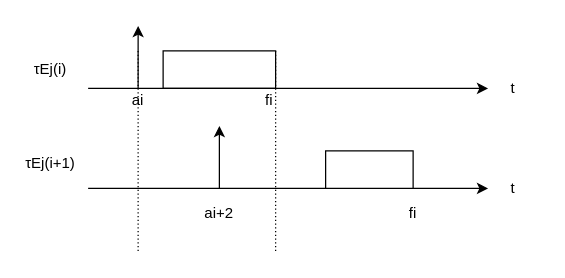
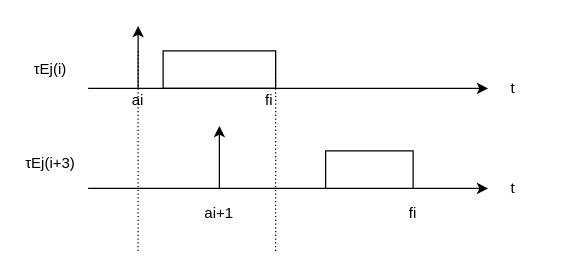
(51, 163) -> (51, 163)
(219, 213) -> (219, 213)
